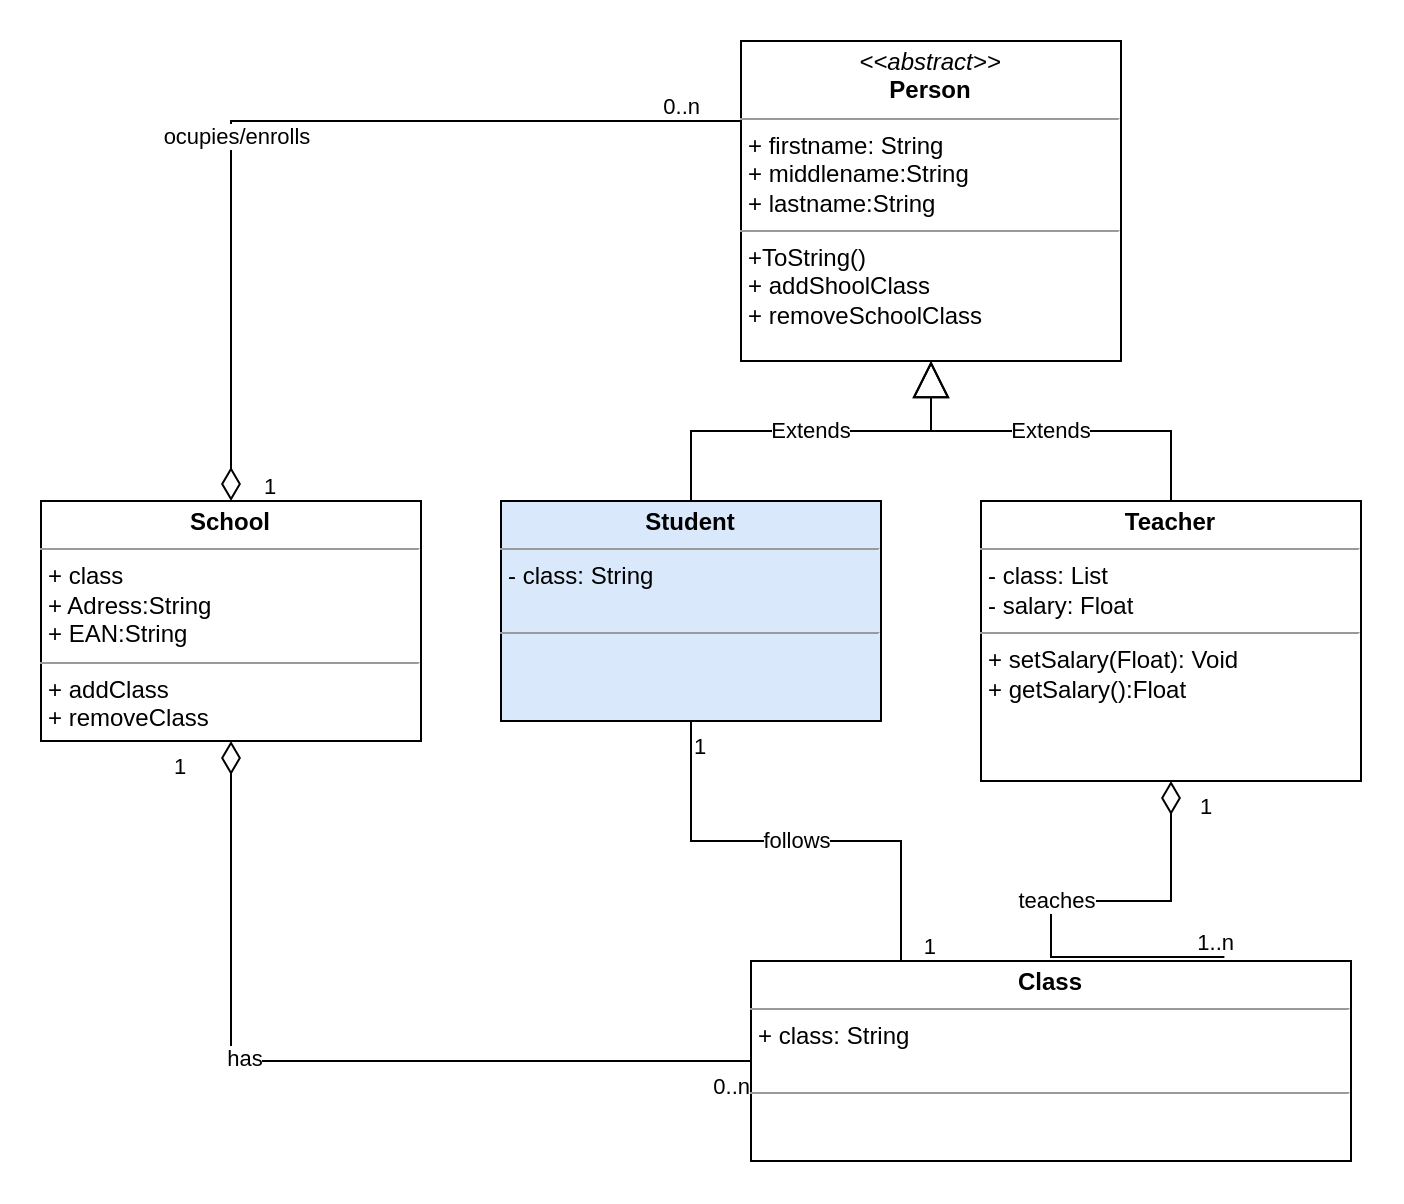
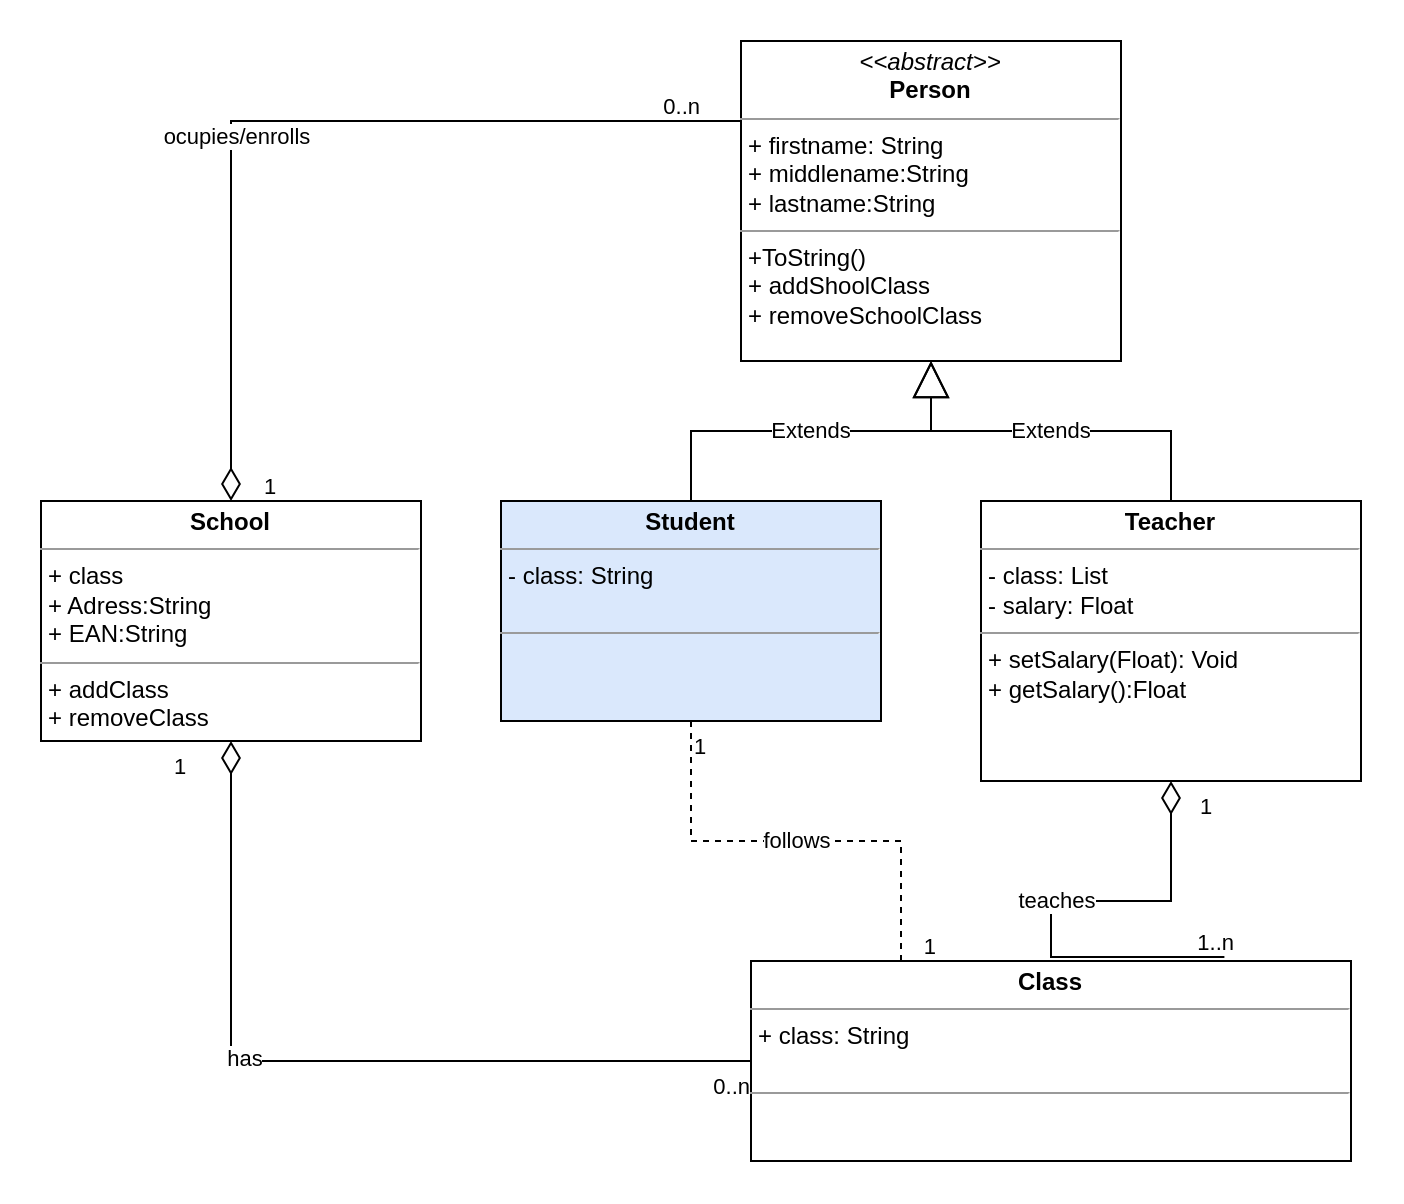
(691, 818) -> (691, 818)
